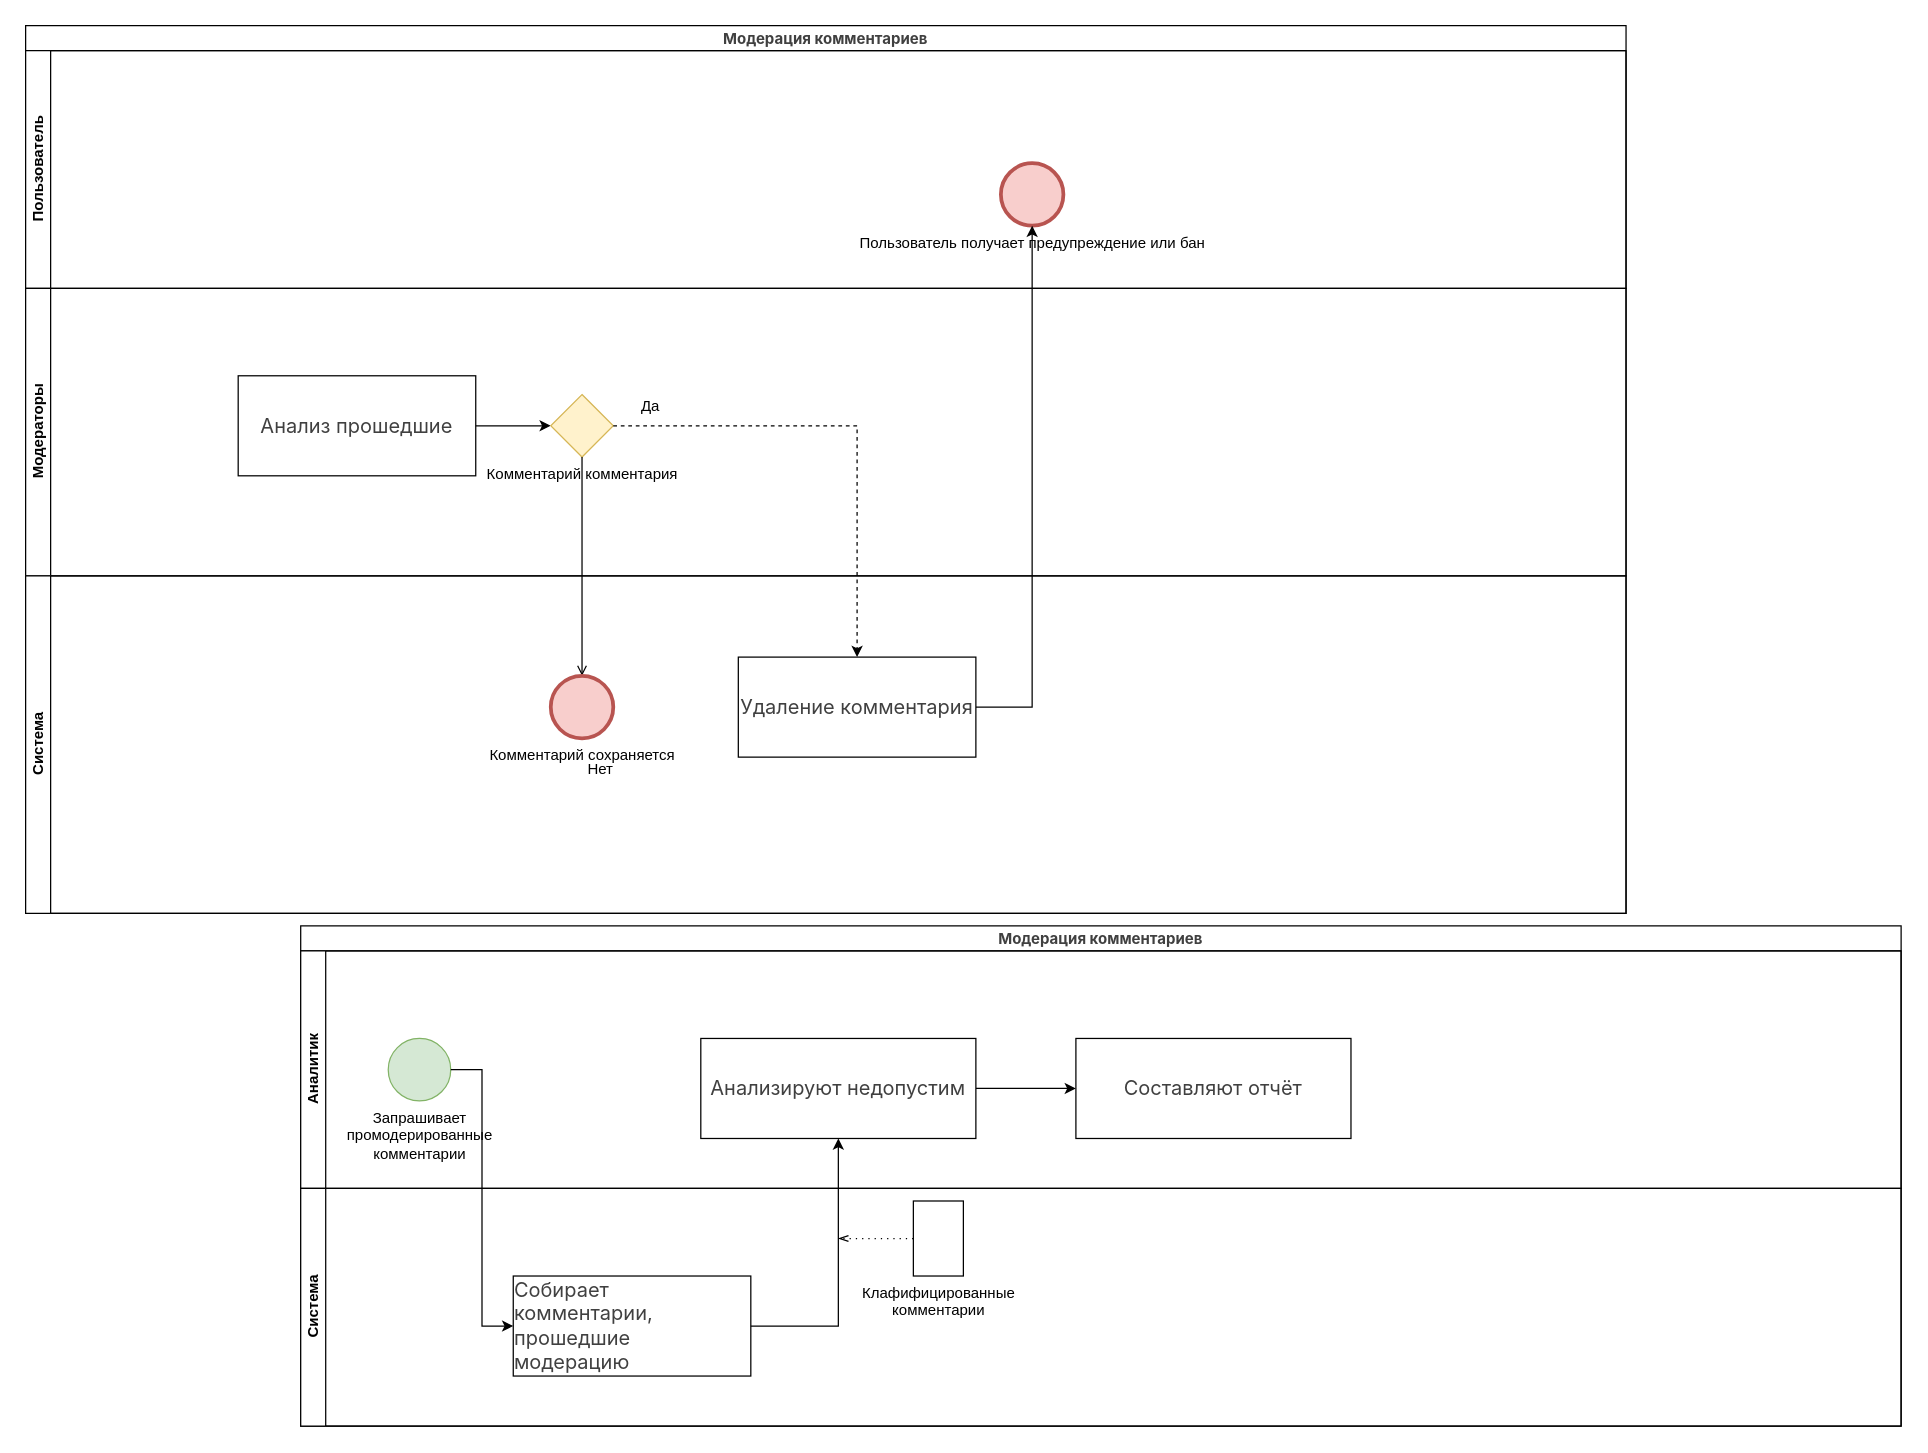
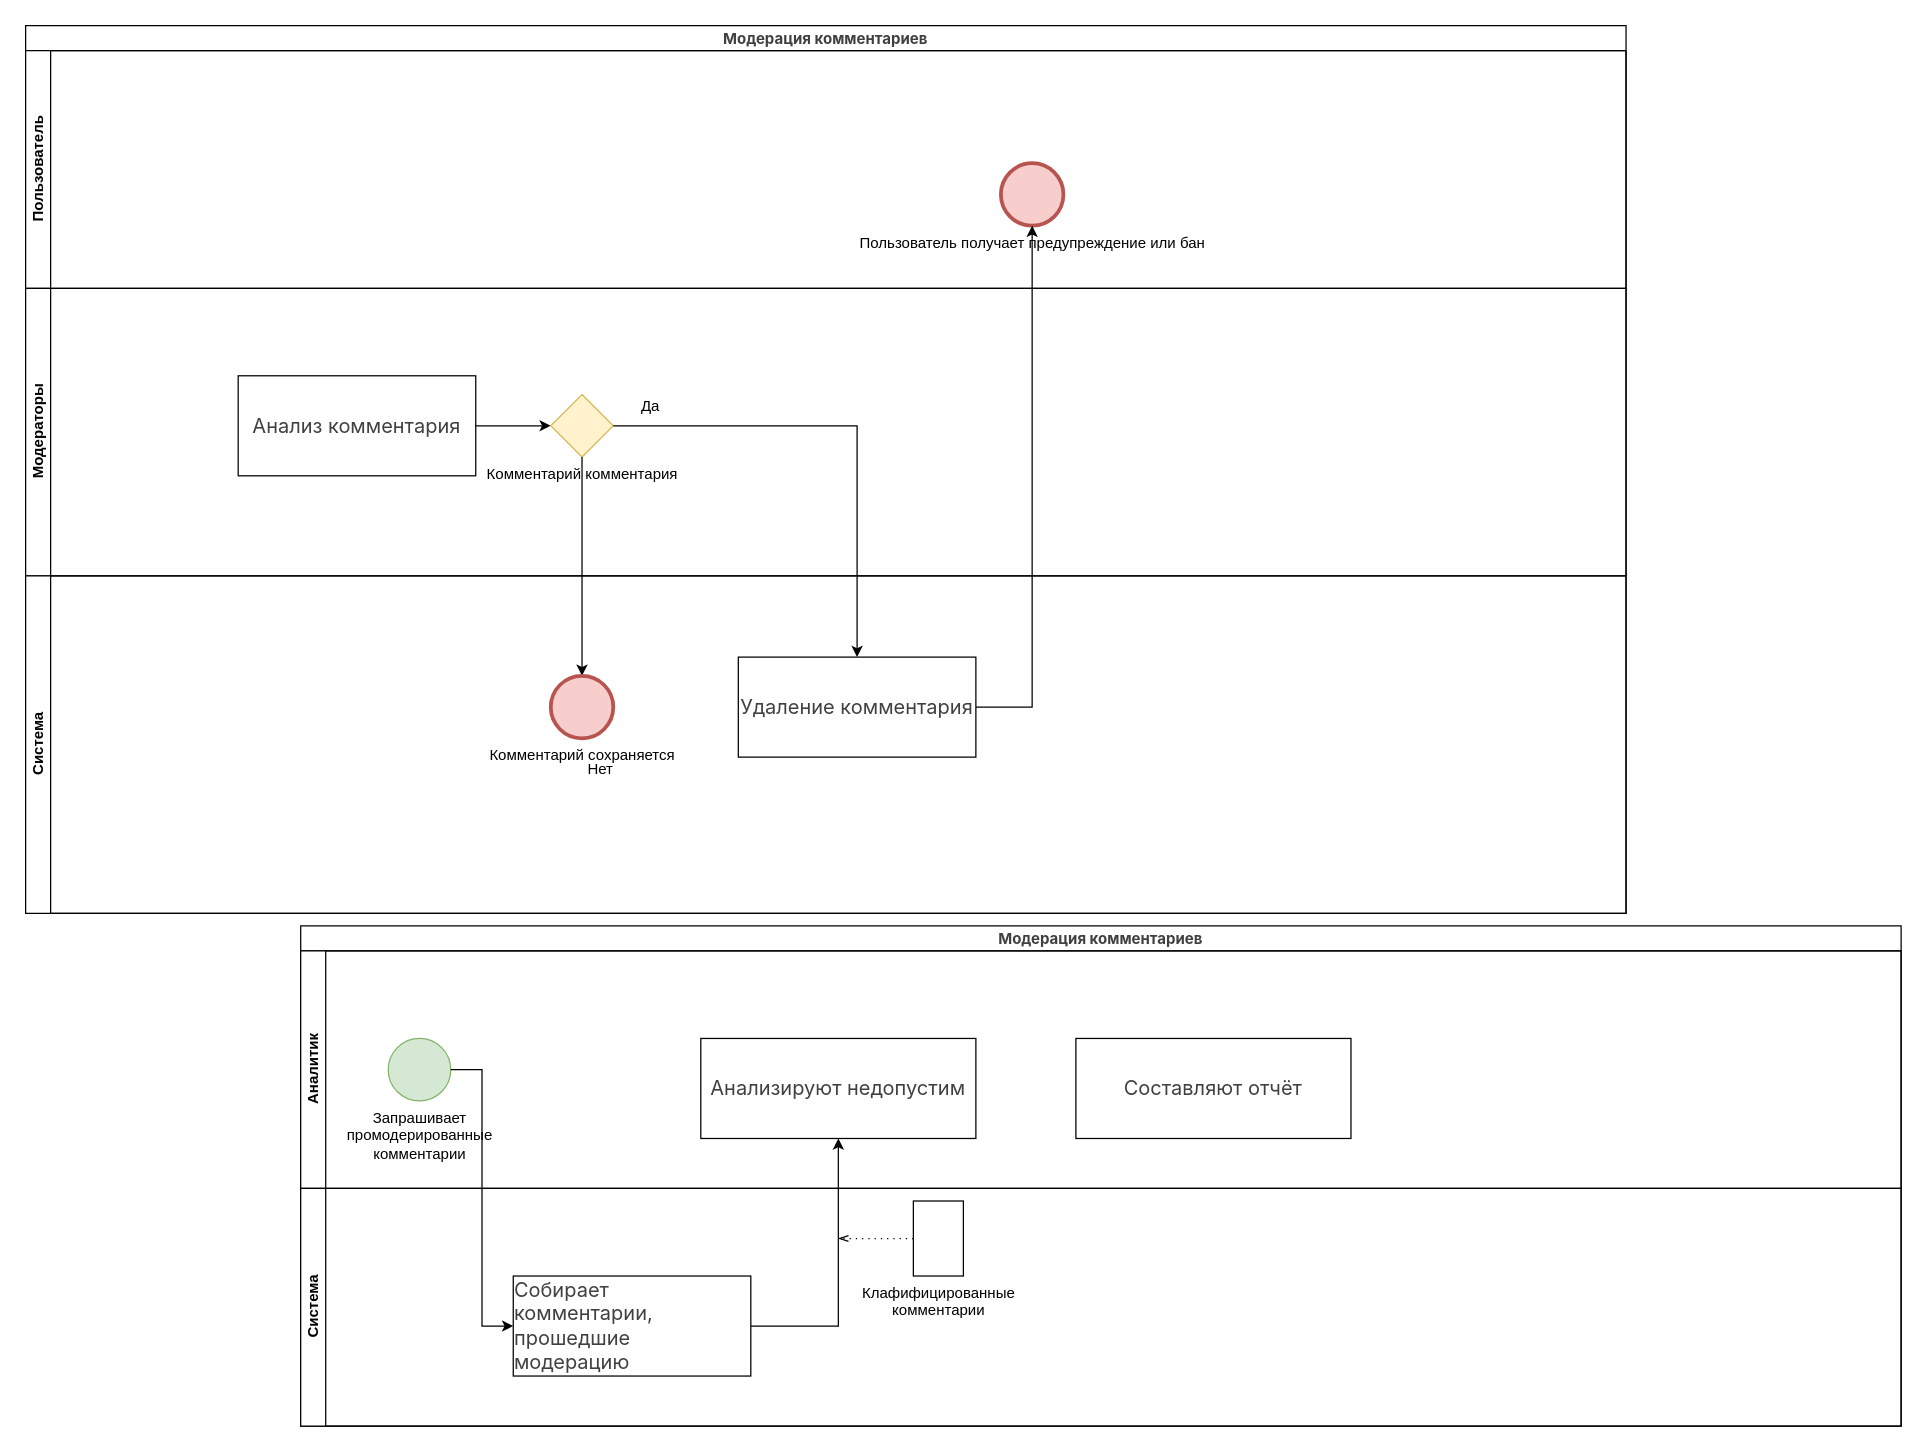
(357, 426) -> (357, 426)
(847, 426) -> (847, 426)
(582, 667) -> (582, 666)
(1022, 1088) -> none
